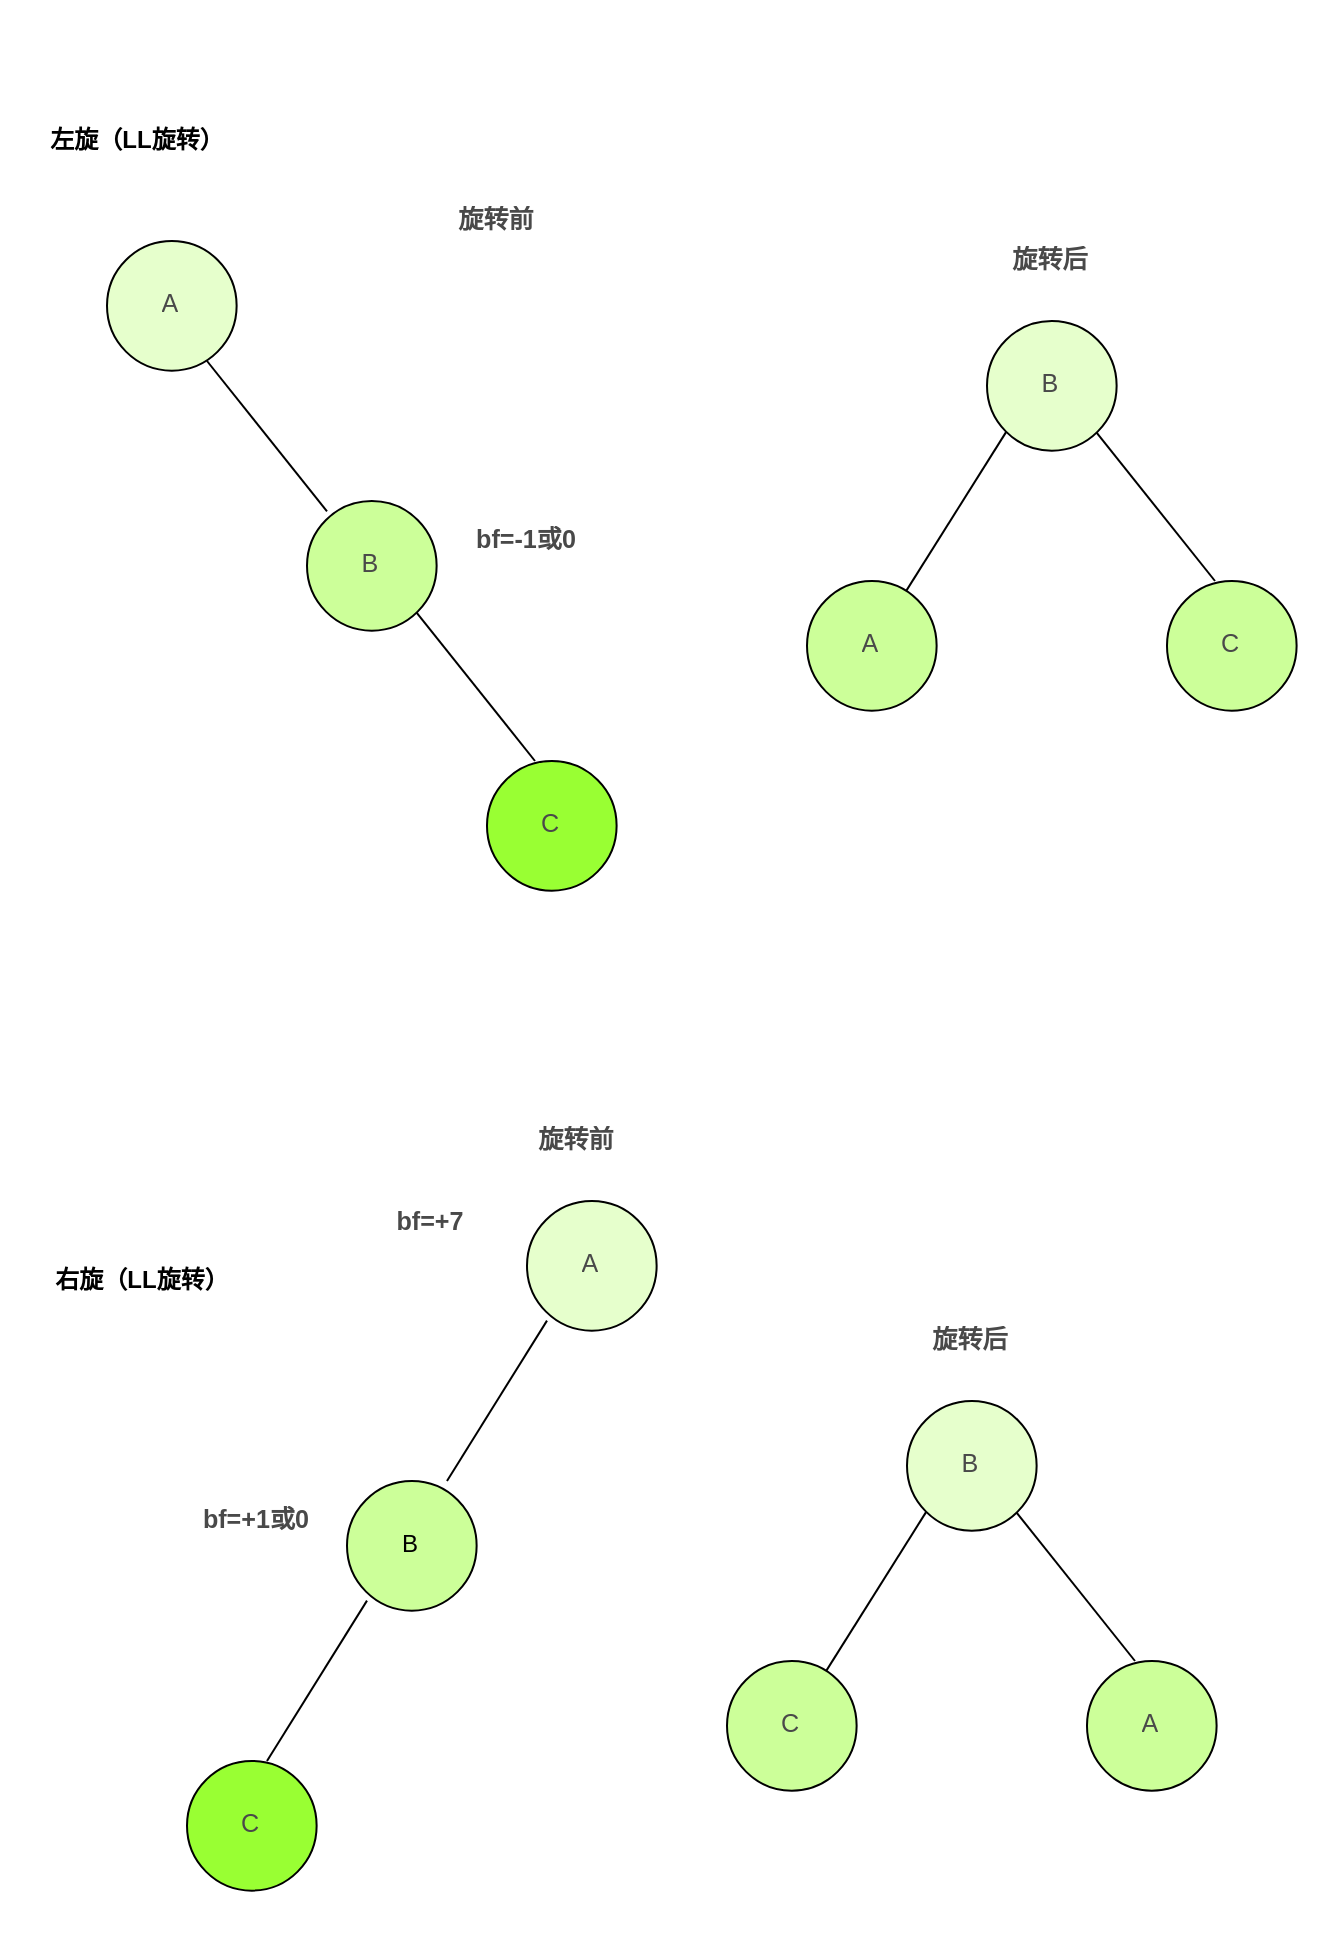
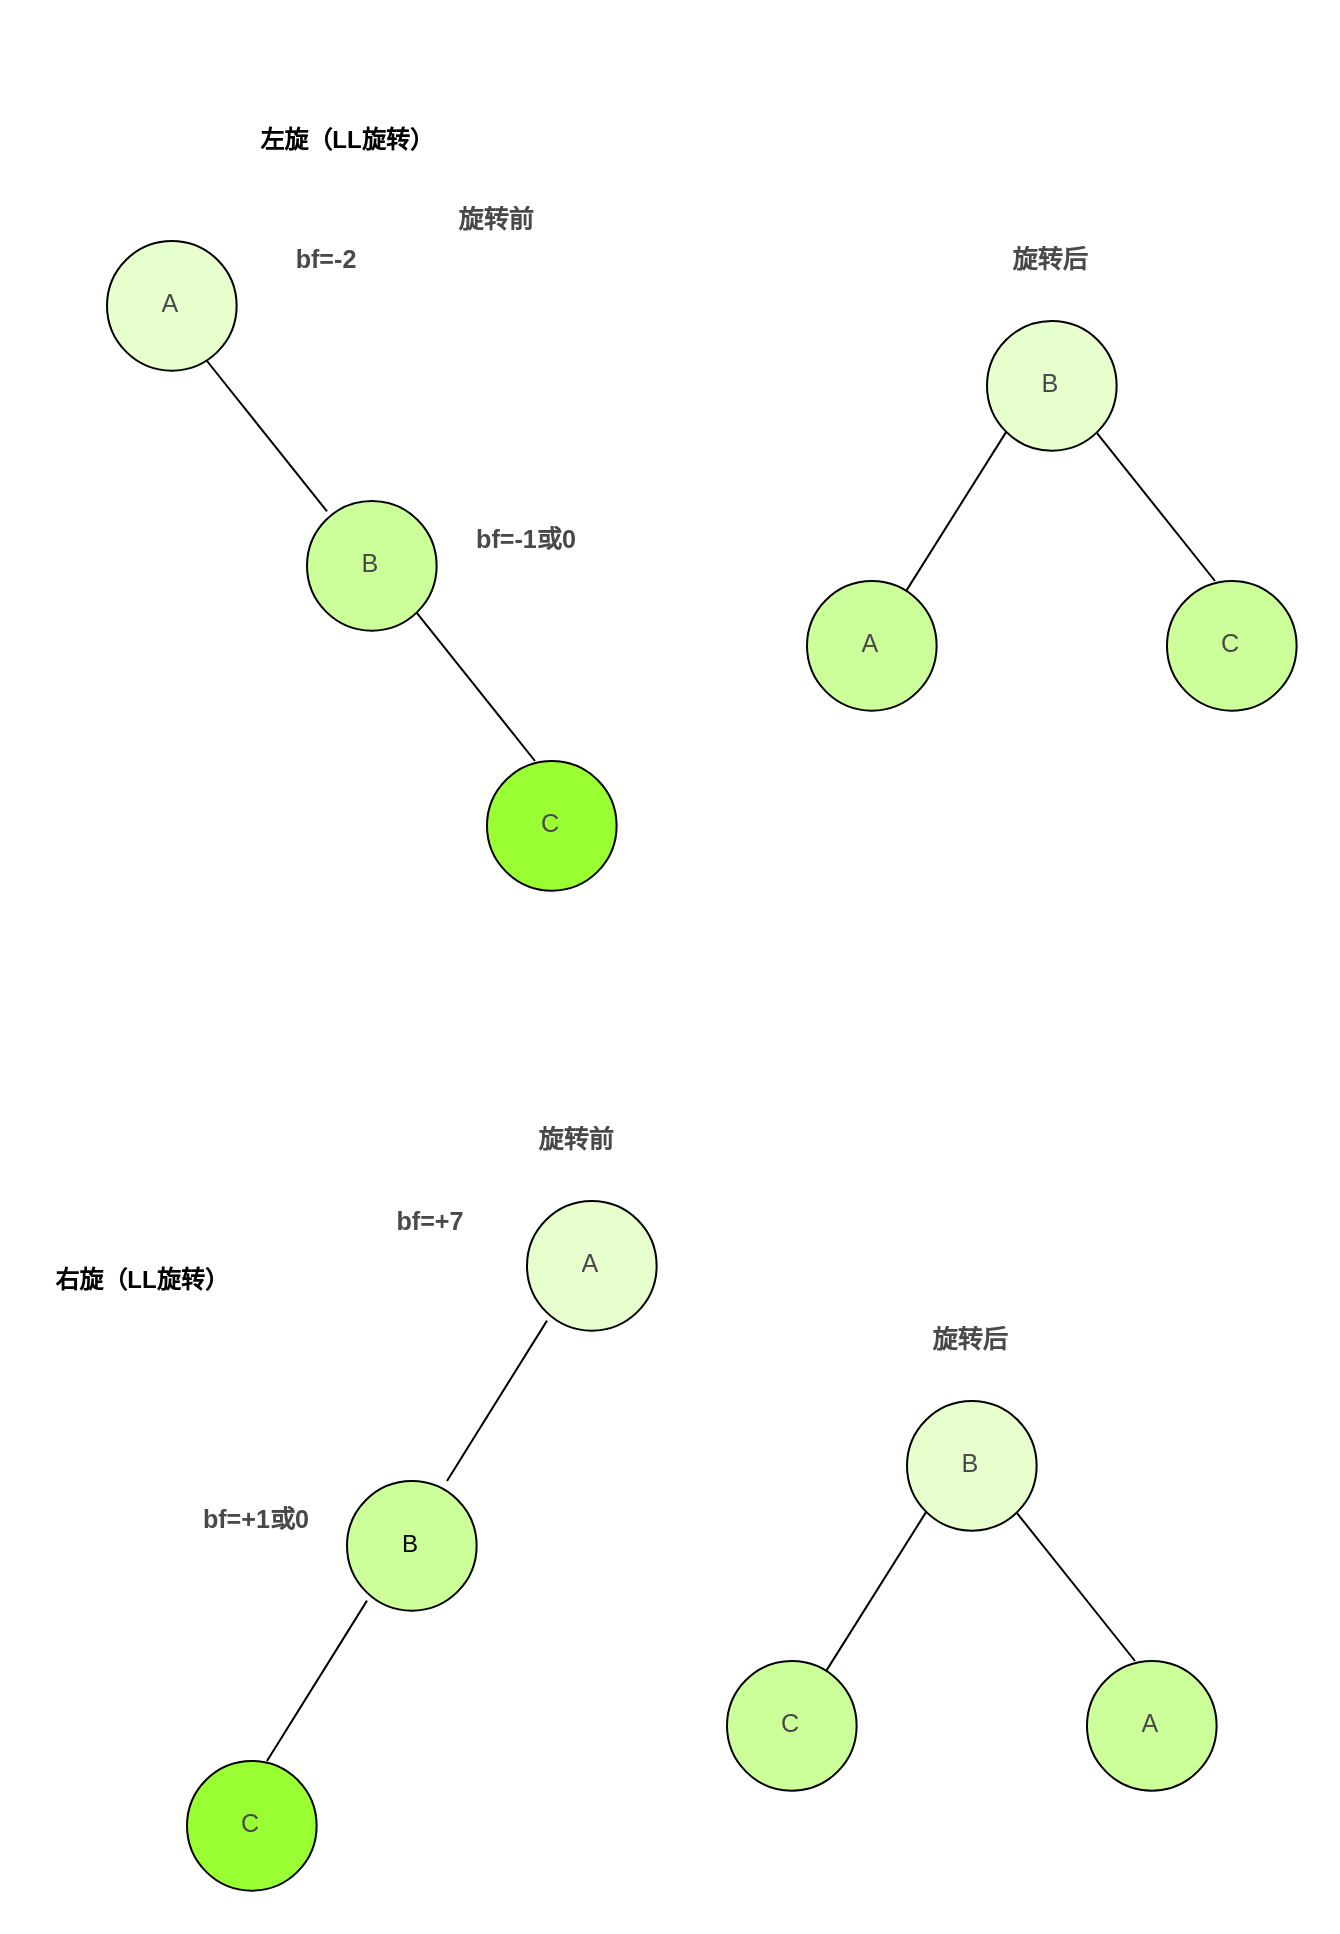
(137, 141) -> (347, 141)
none -> (327, 261)
